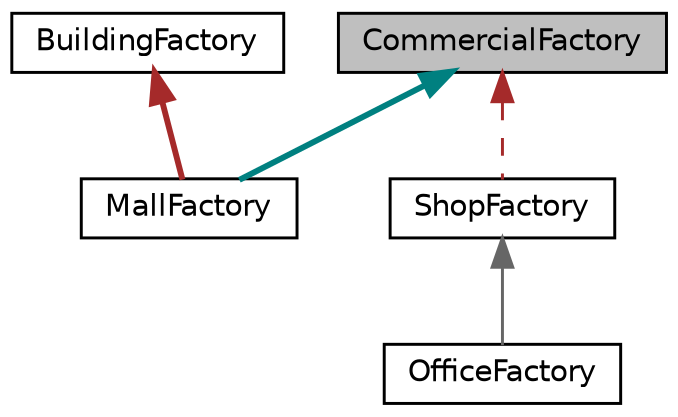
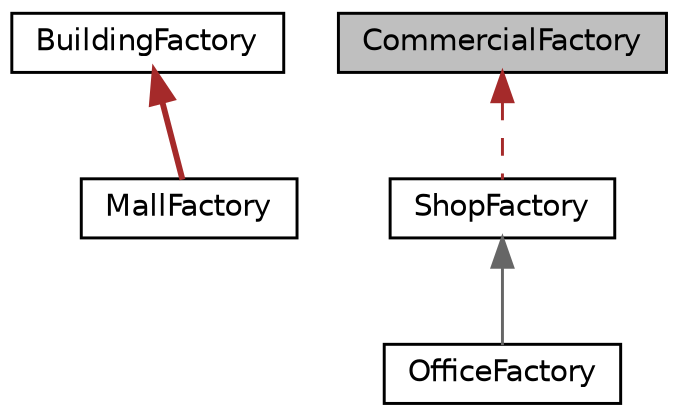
(332, 132) -> none
